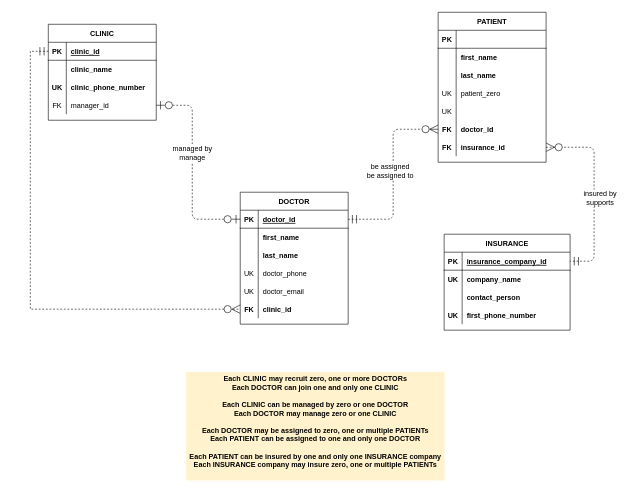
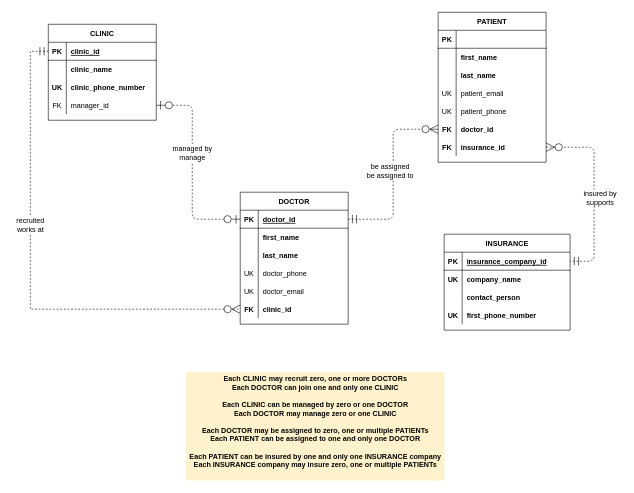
(484, 94) -> (484, 94)
none -> (501, 111)
none -> (30, 225)
